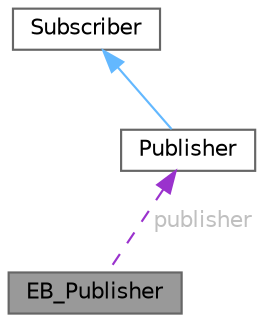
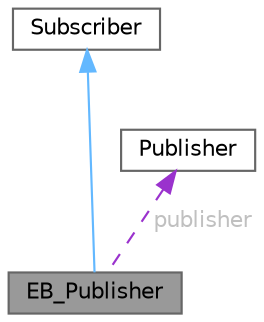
(145, 98) -> (91, 172)
